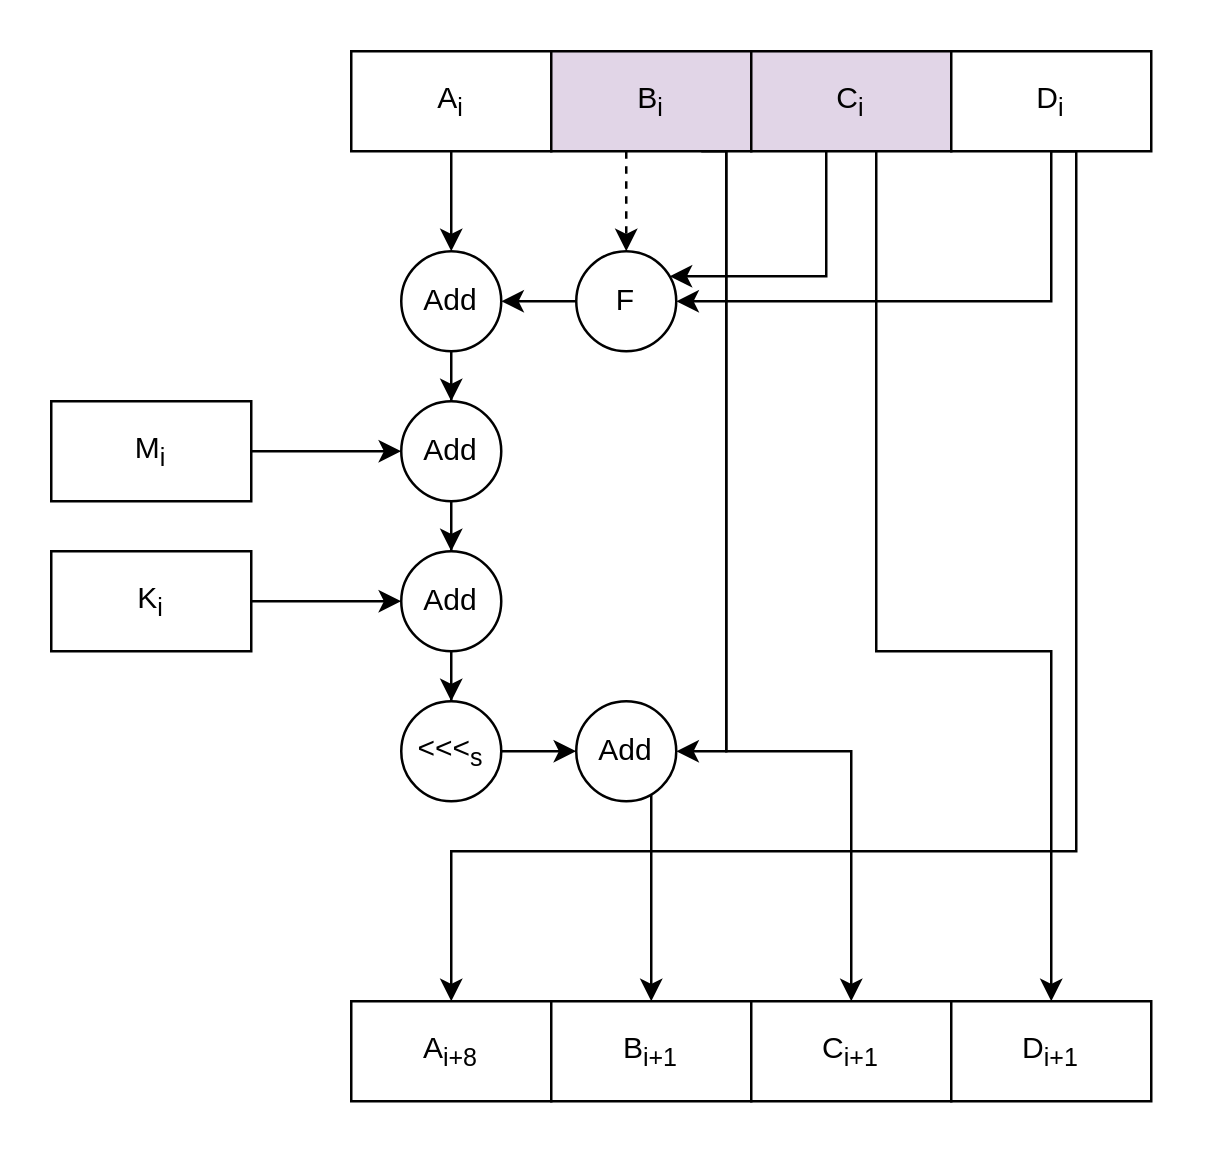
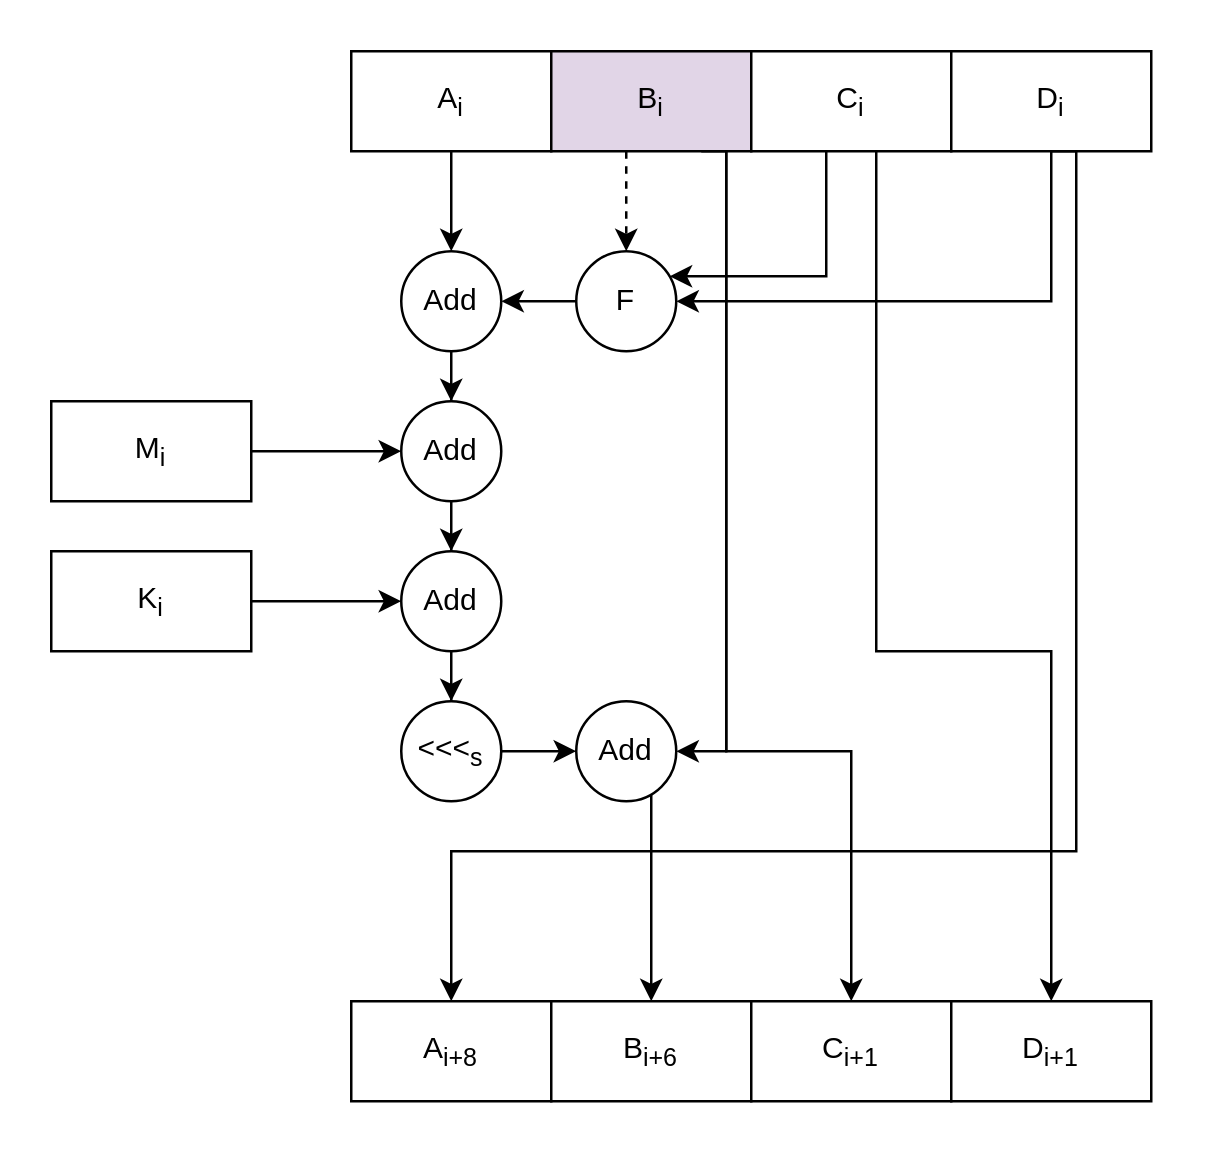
(851, 101) -> (851, 101)
(651, 1051) -> (651, 1051)
